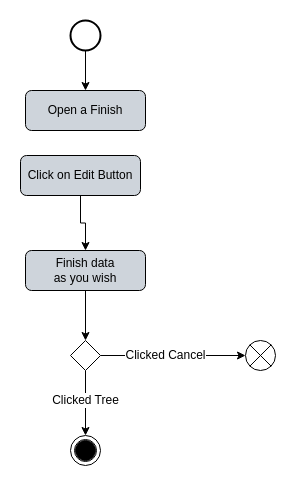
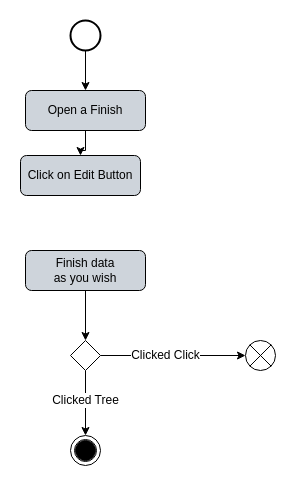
none -> (86, 144)
(81, 222) -> none
(166, 356) -> (166, 356)
